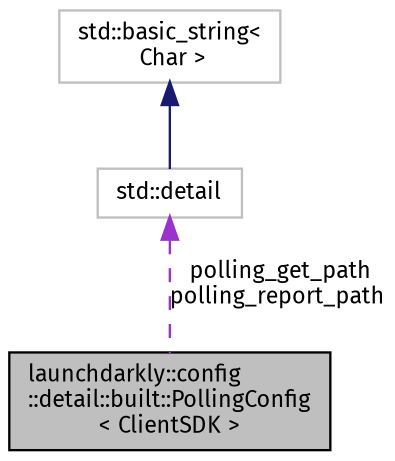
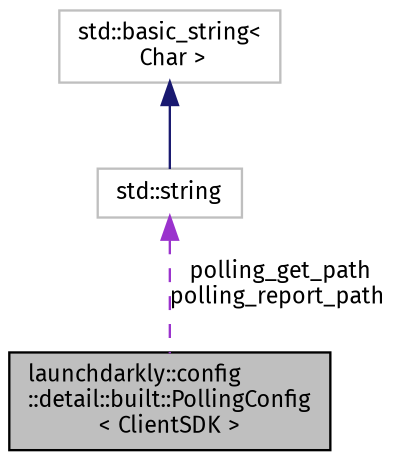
(170, 193) -> (170, 193)
